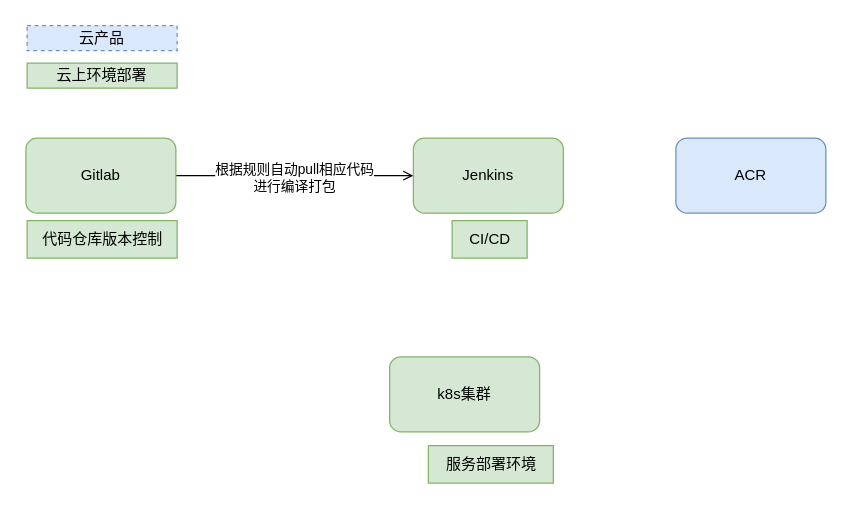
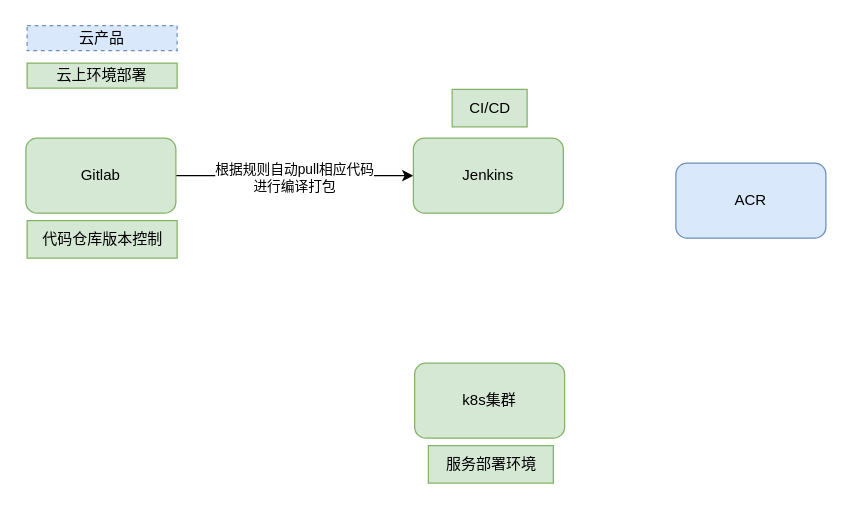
(405, 176) -> (403, 176)
(751, 176) -> (751, 201)
(489, 239) -> (489, 108)
(464, 394) -> (489, 401)
